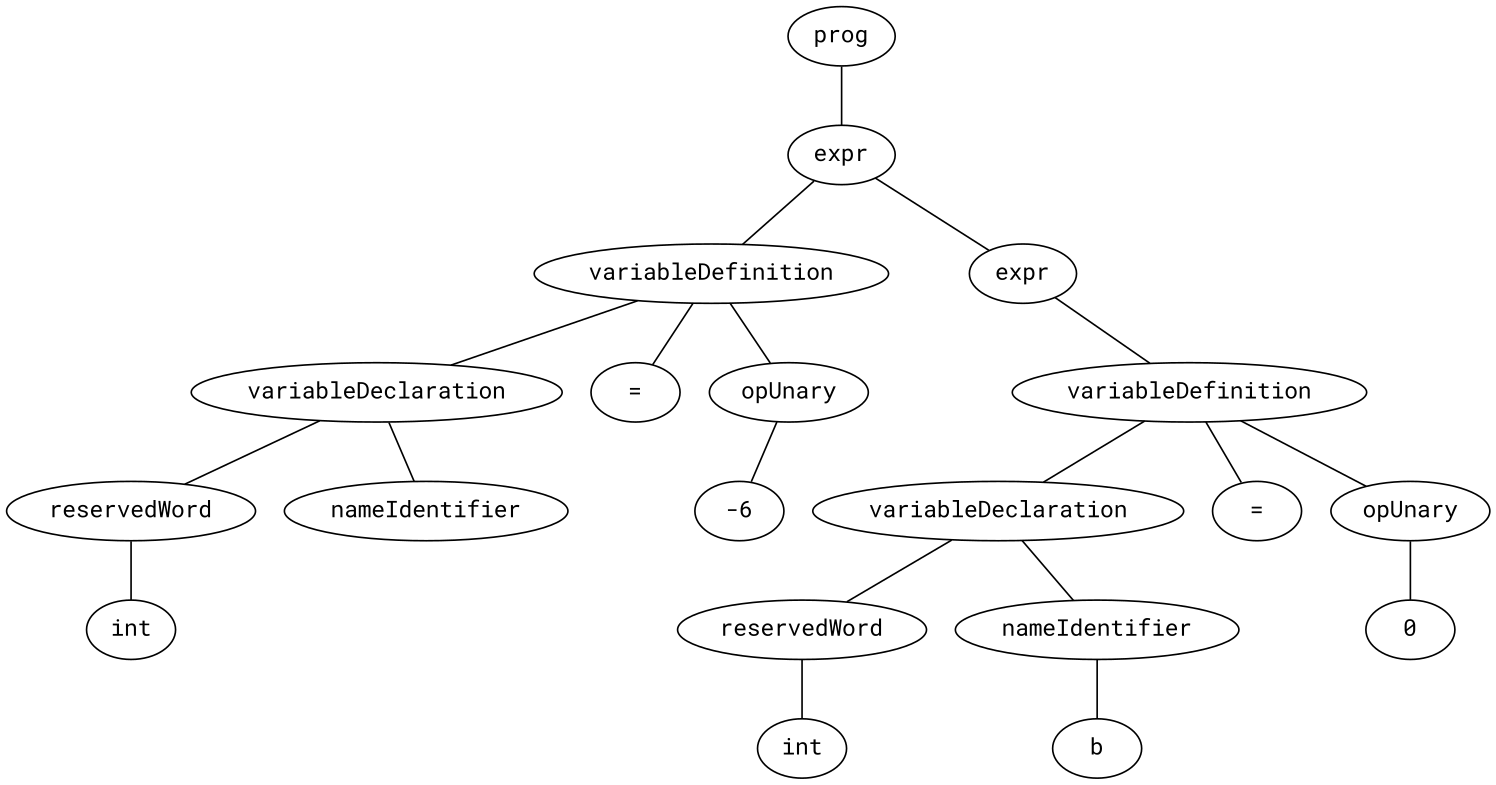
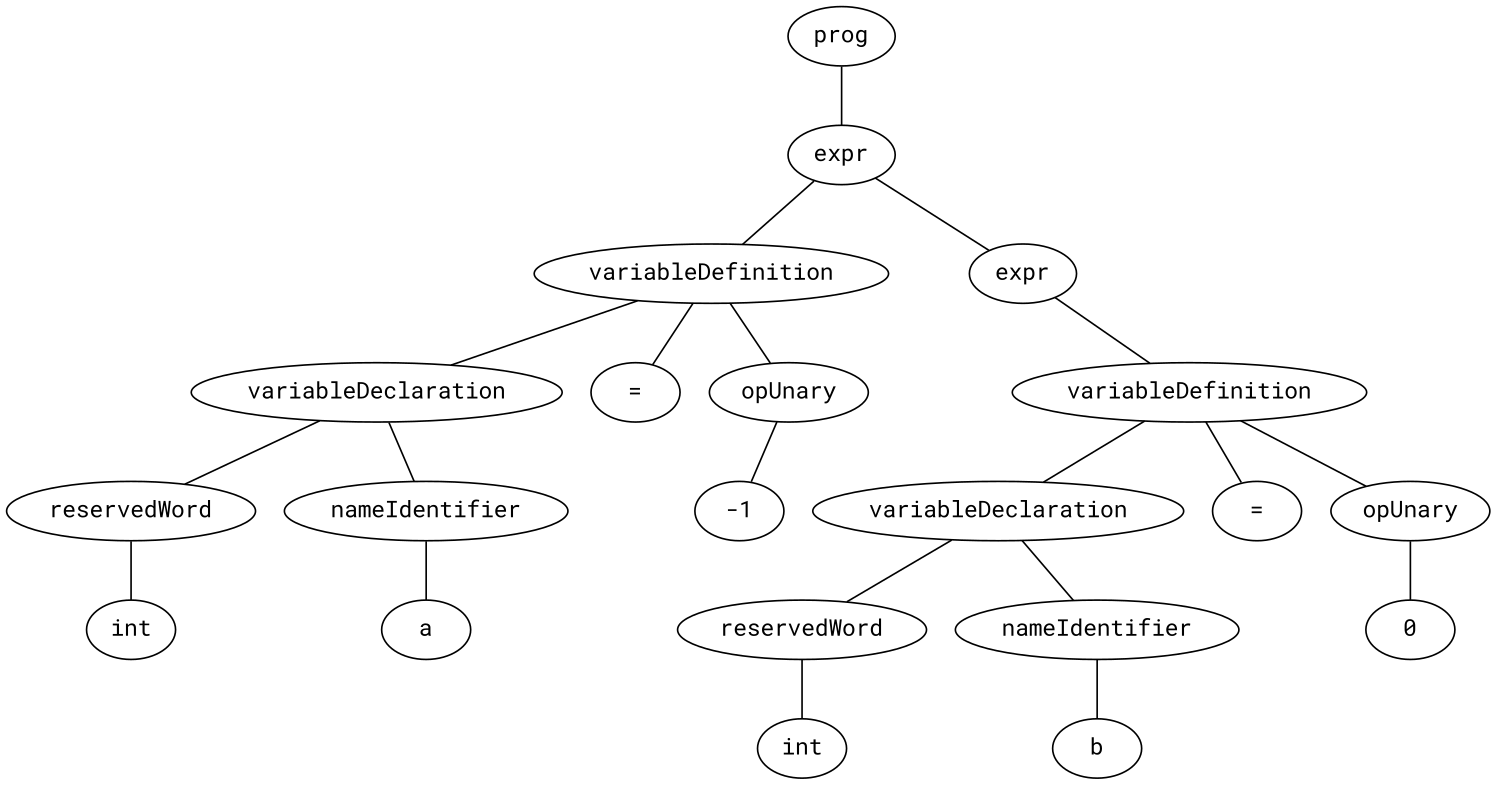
(739, 511) -> (739, 511)
none -> (426, 630)
